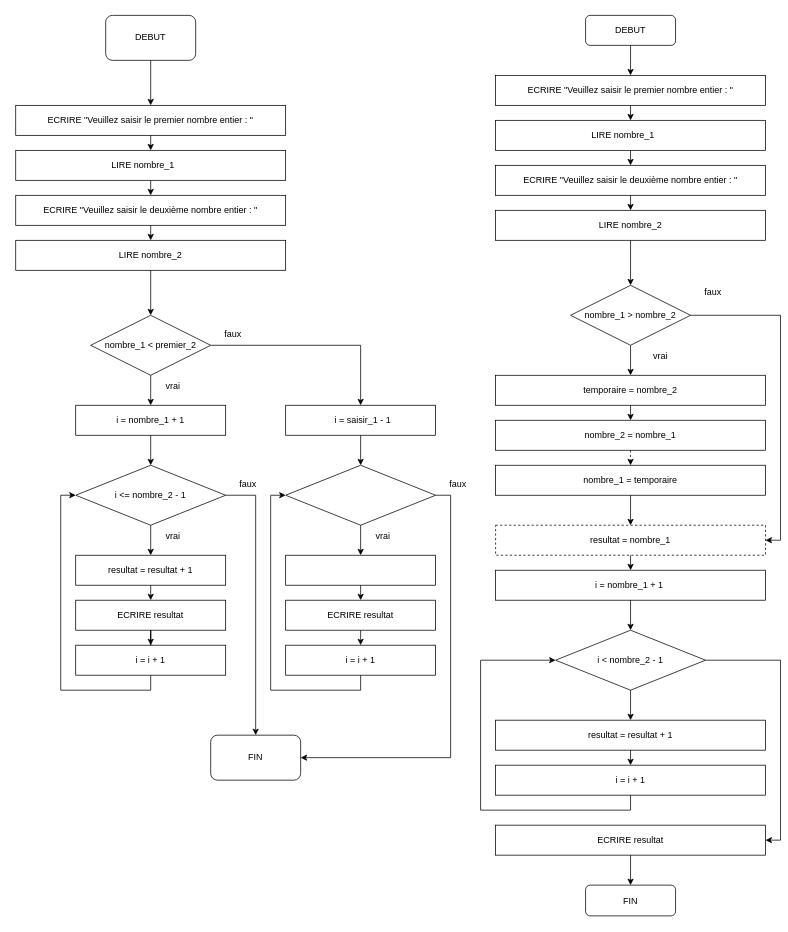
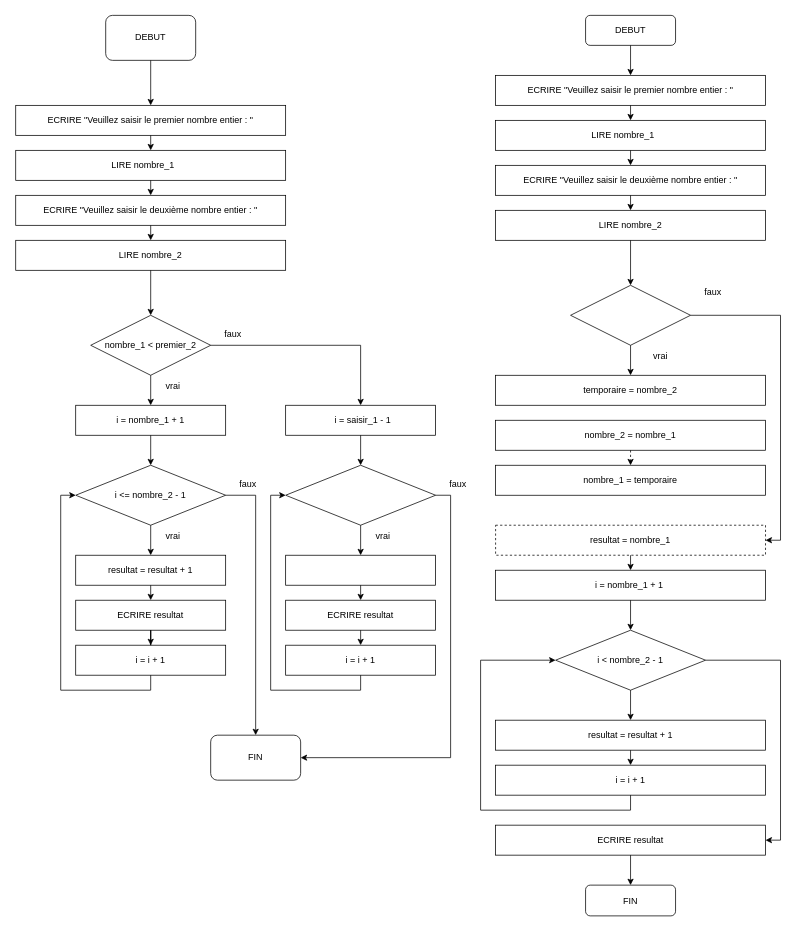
(630, 315) -> none
(630, 410) -> none
(630, 507) -> none
